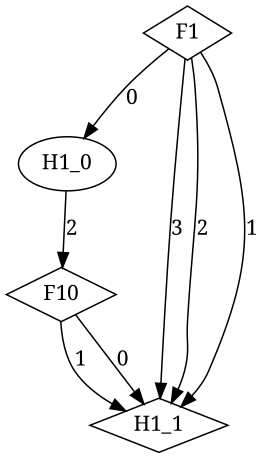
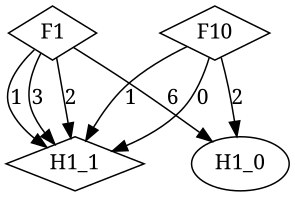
(132, 98) -> (173, 98)
(65, 222) -> (229, 89)
